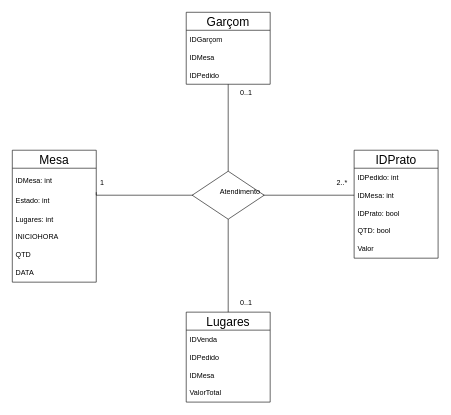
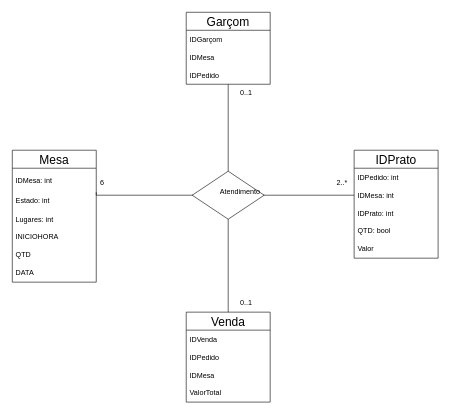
(102, 183) -> (102, 183)
(381, 214) -> (379, 214)
(228, 322) -> (228, 322)
